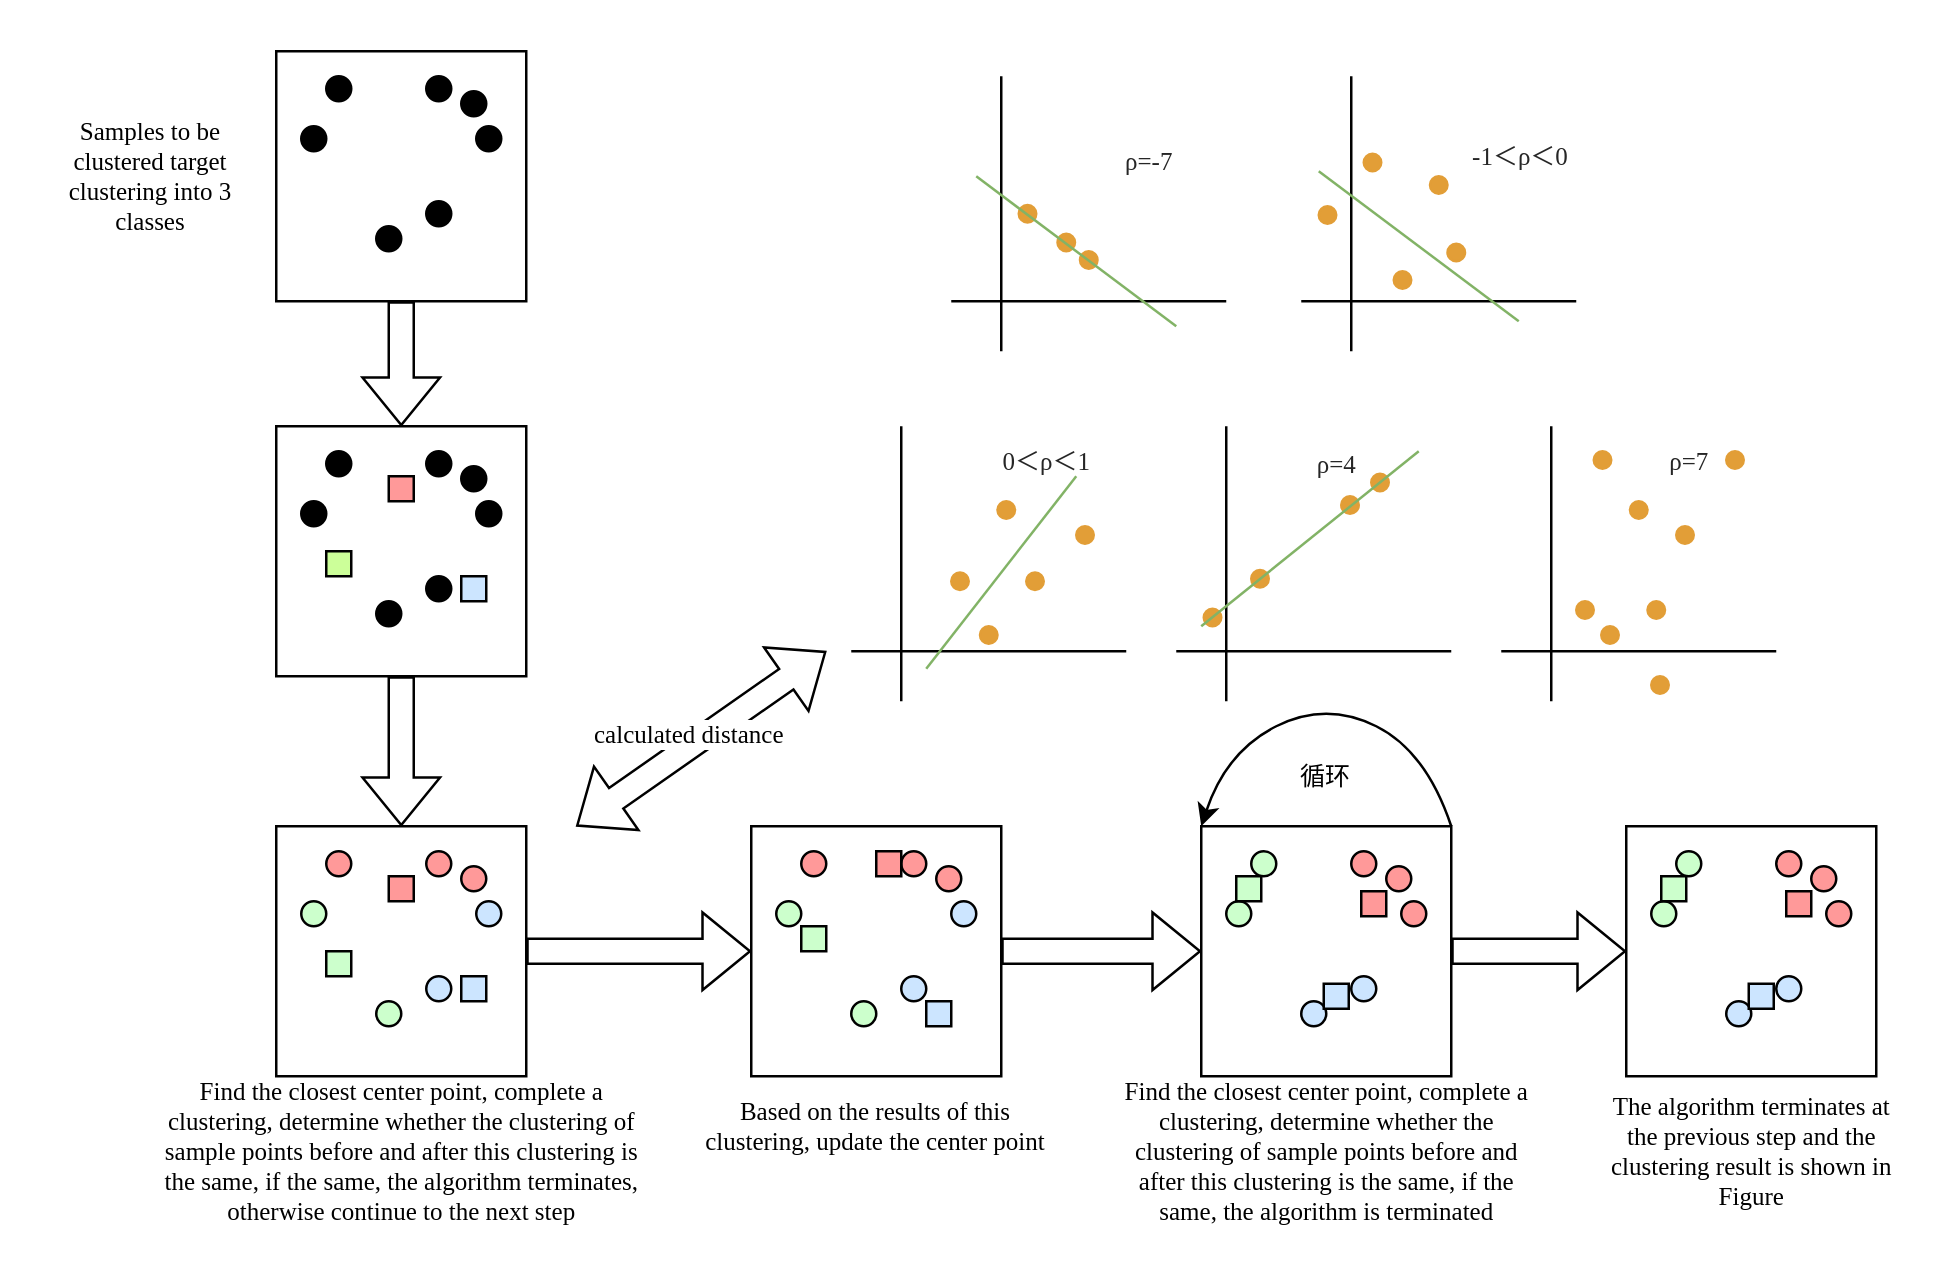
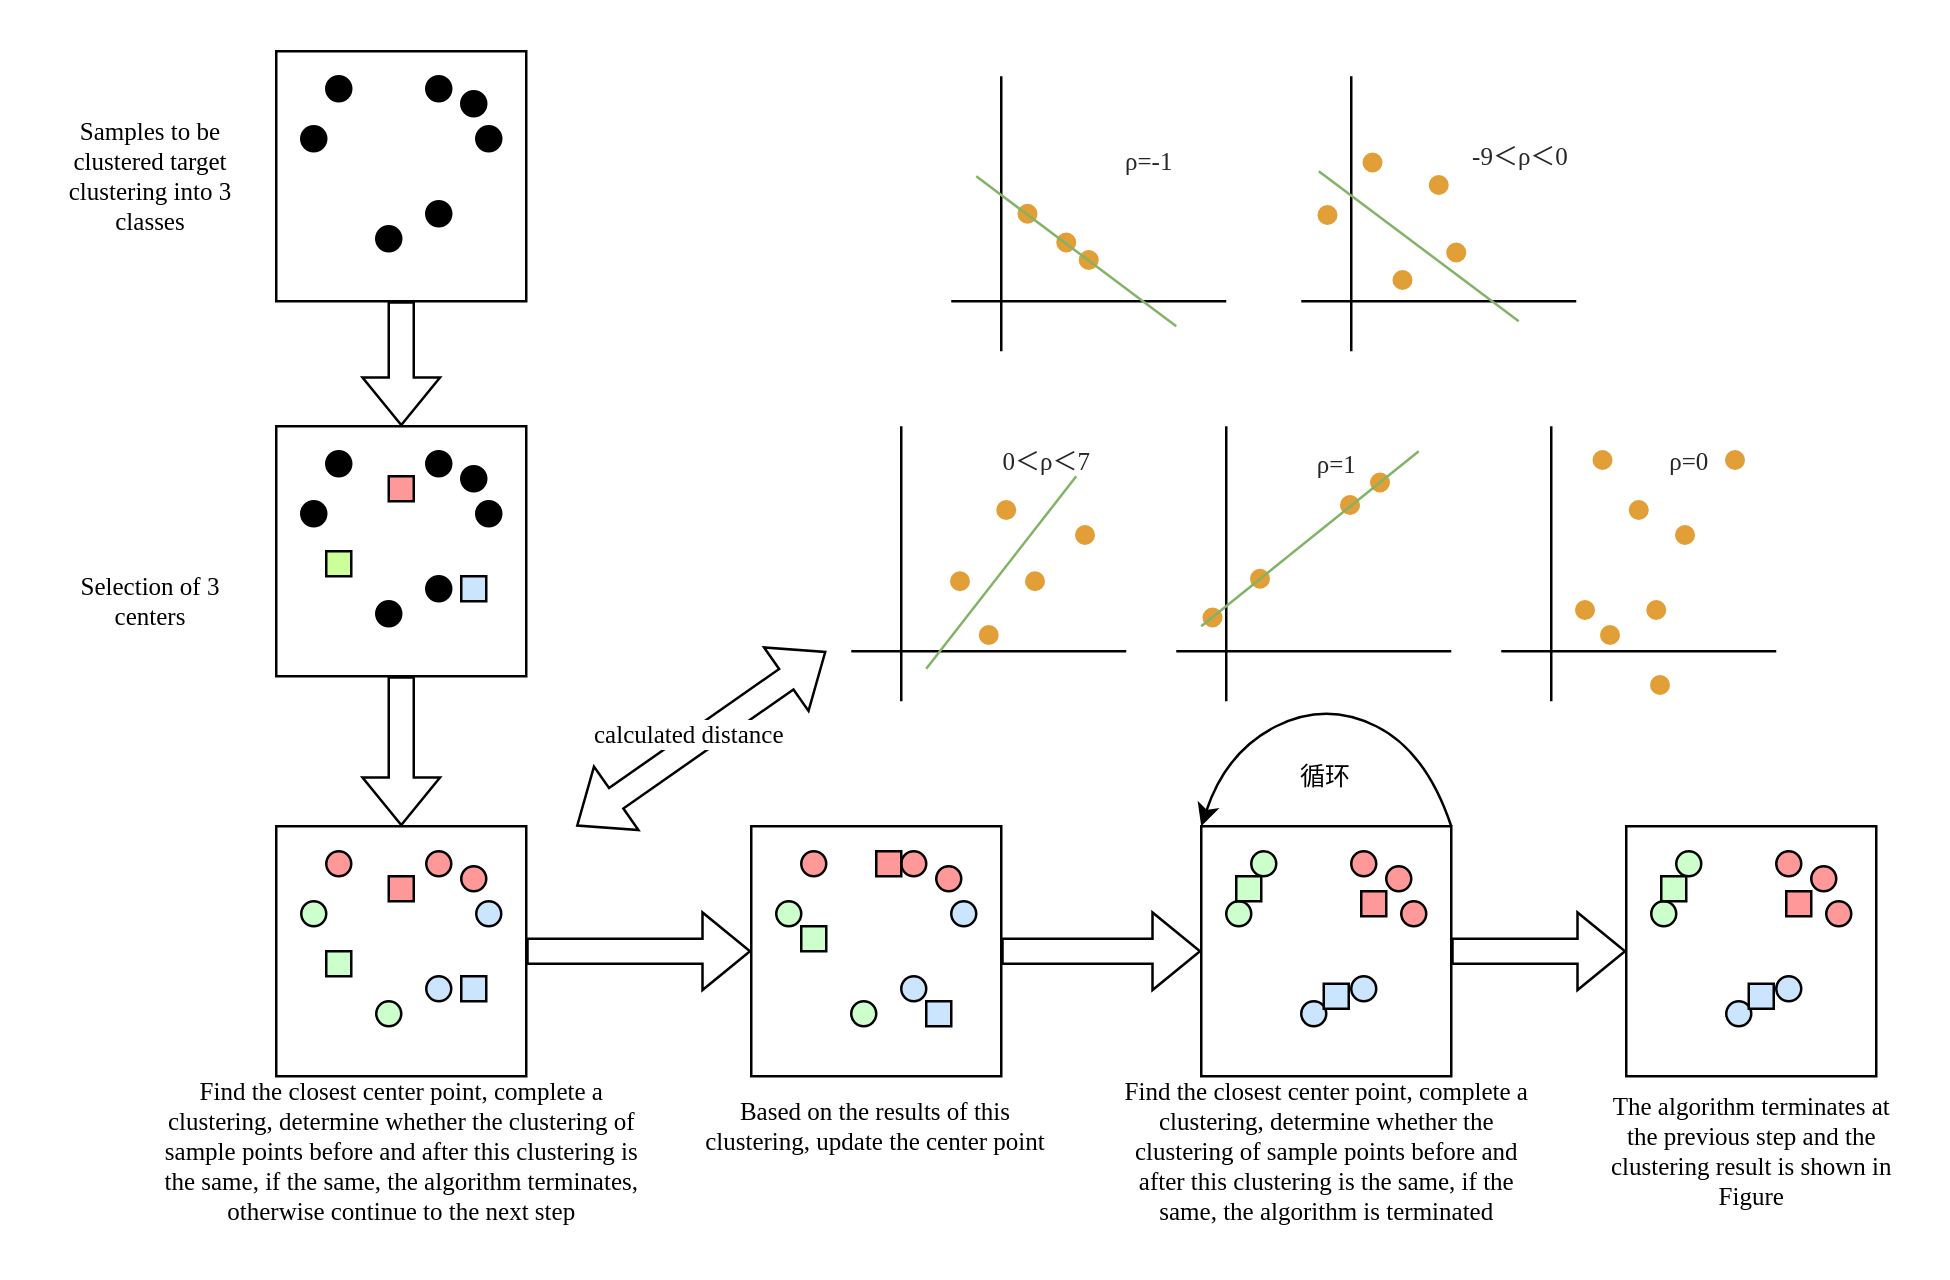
(1521, 156) -> (1521, 156)
(1150, 161) -> (1150, 161)
(1048, 461) -> (1048, 461)
(1690, 461) -> (1690, 461)
(1338, 464) -> (1338, 464)
none -> (151, 601)
